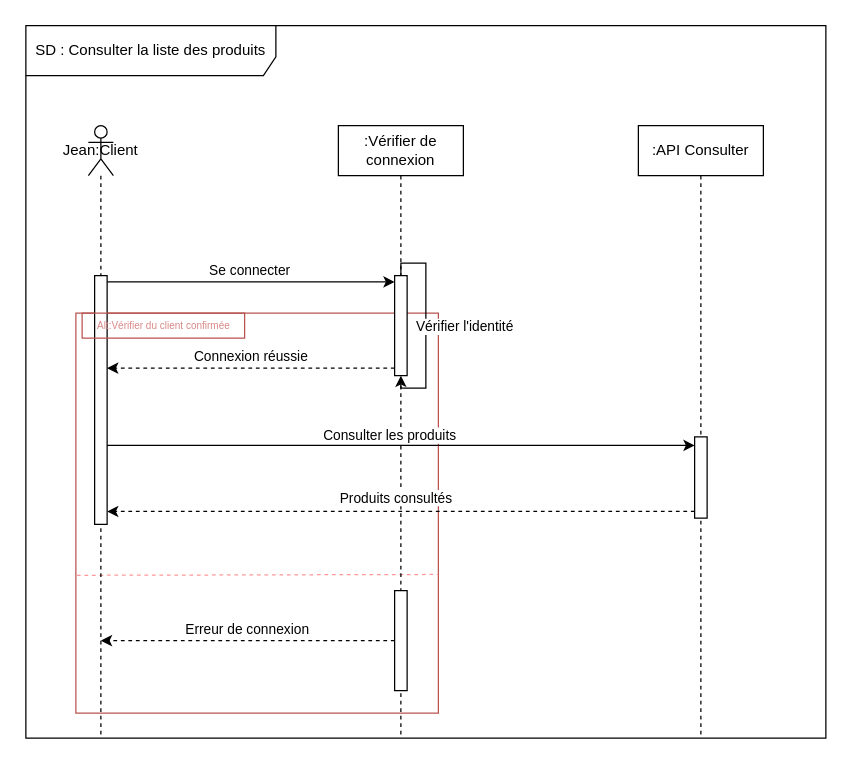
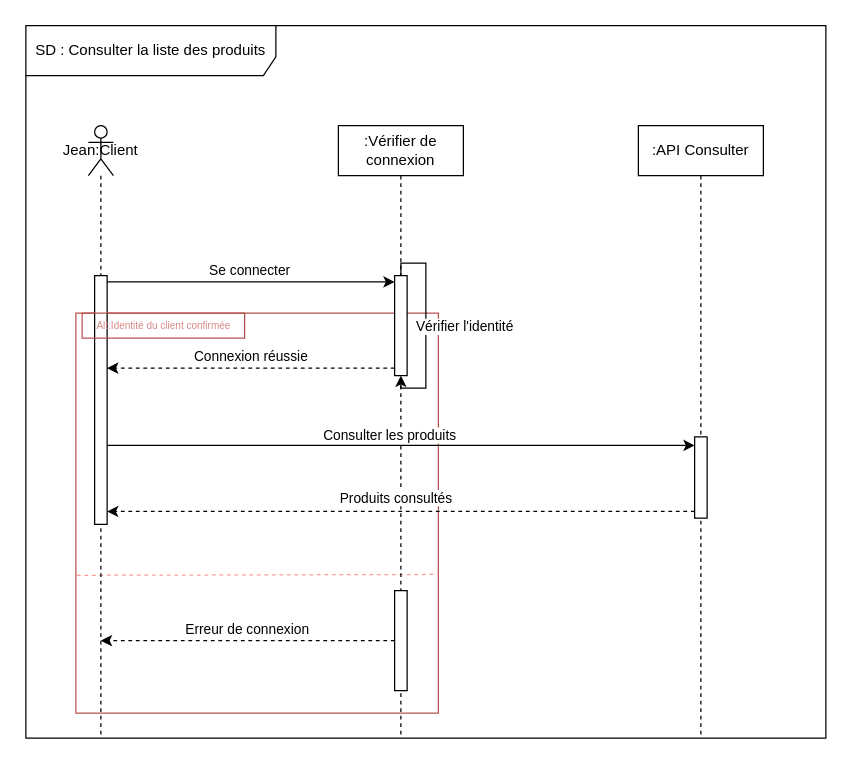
(164, 326) -> (164, 326)
